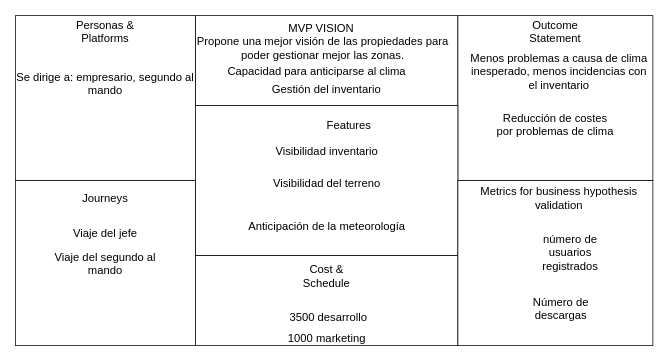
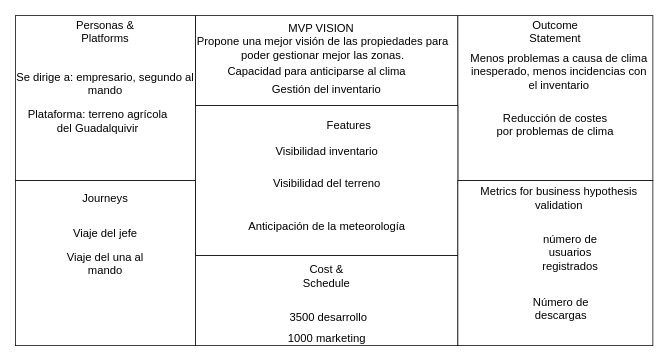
none -> (98, 120)
(105, 263) -> (105, 263)
